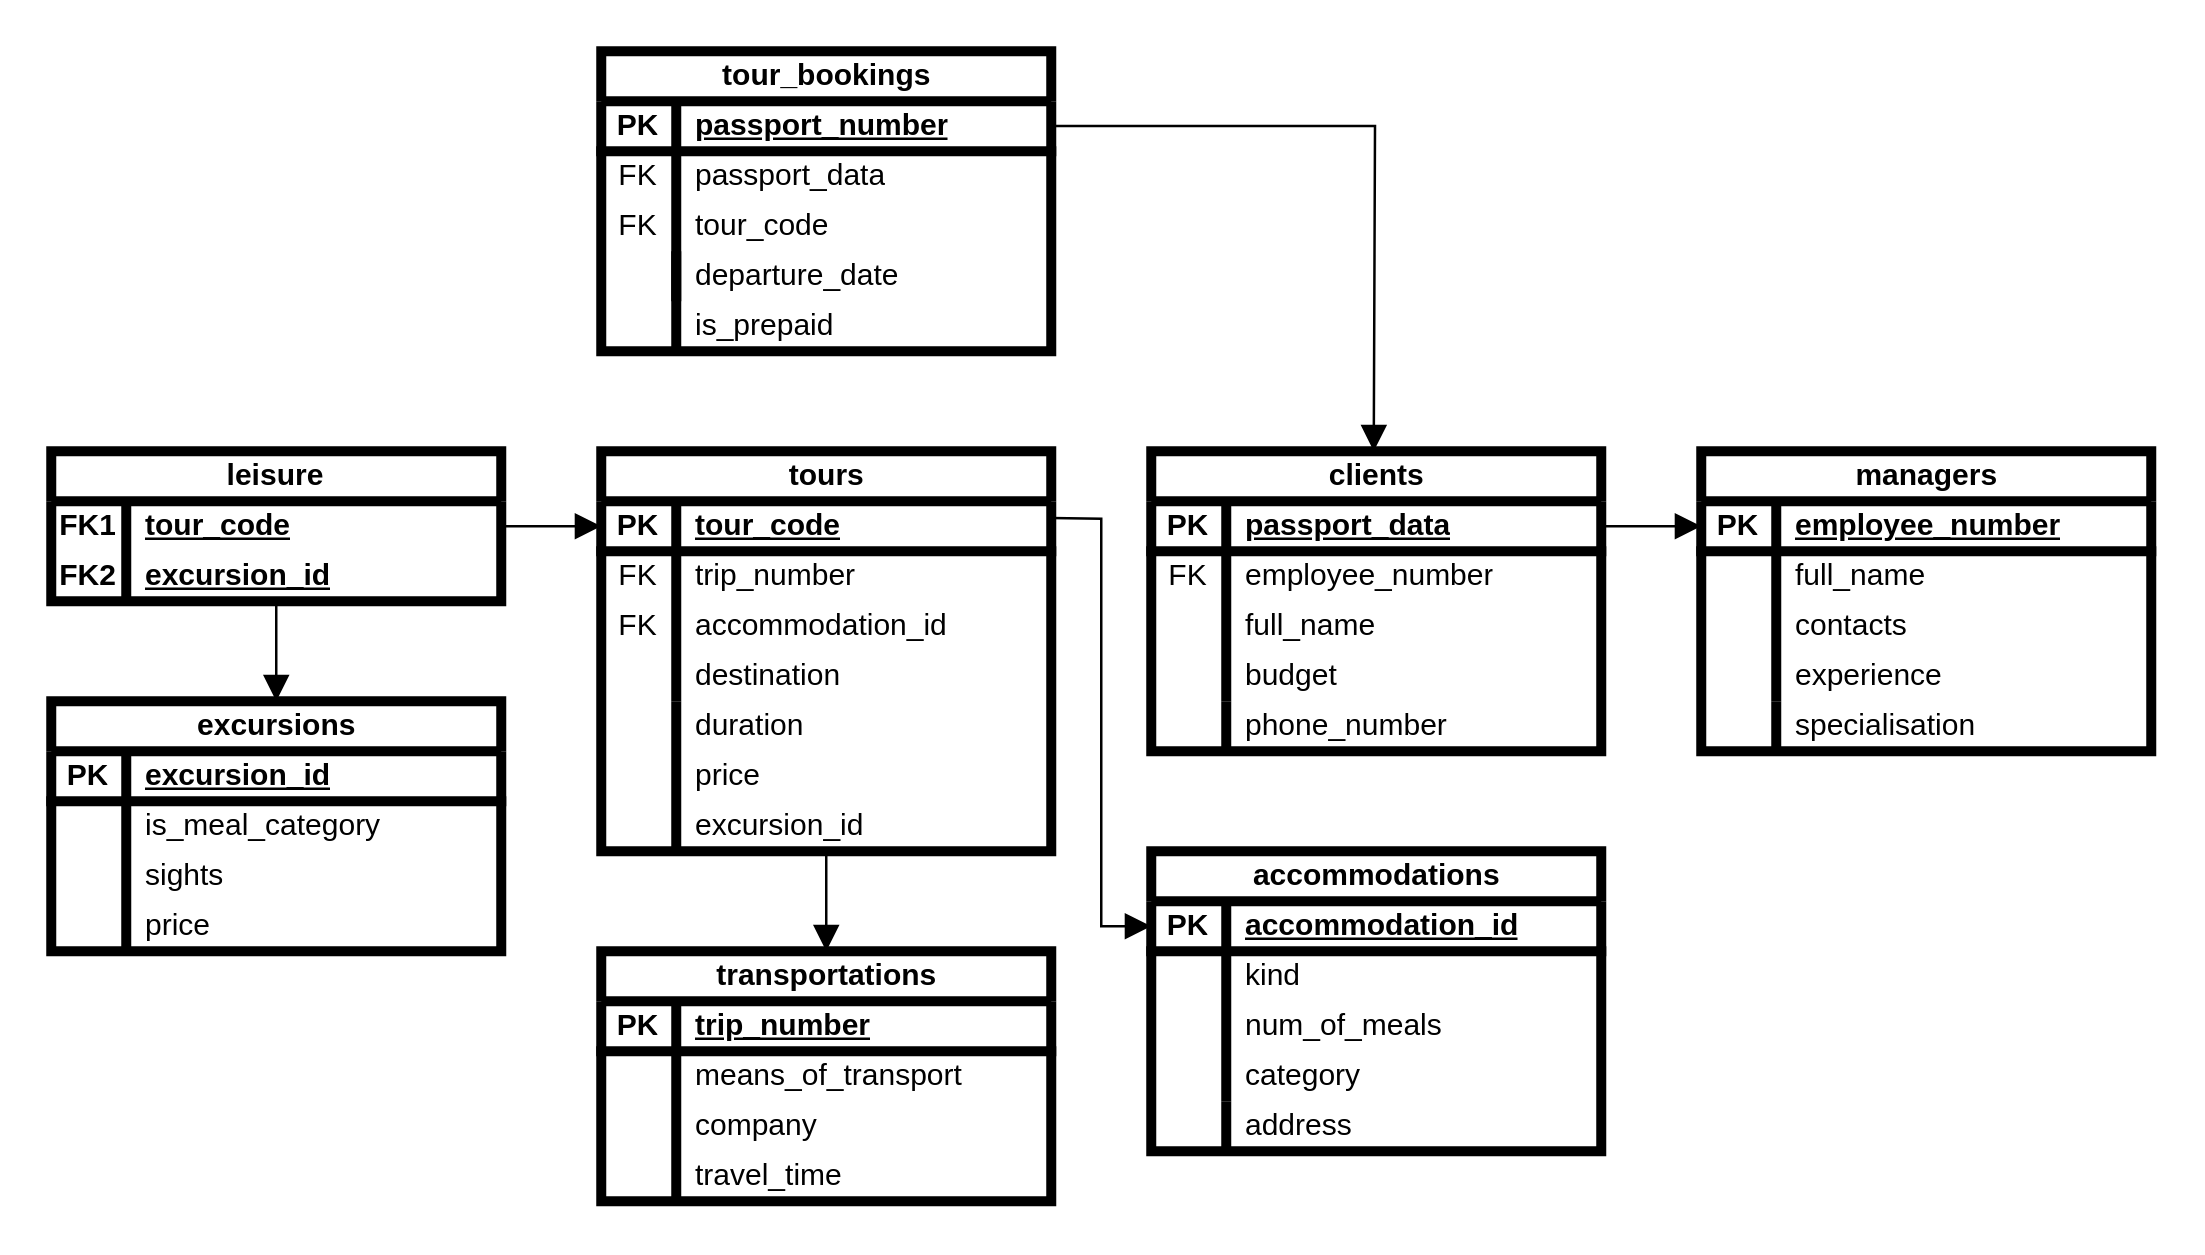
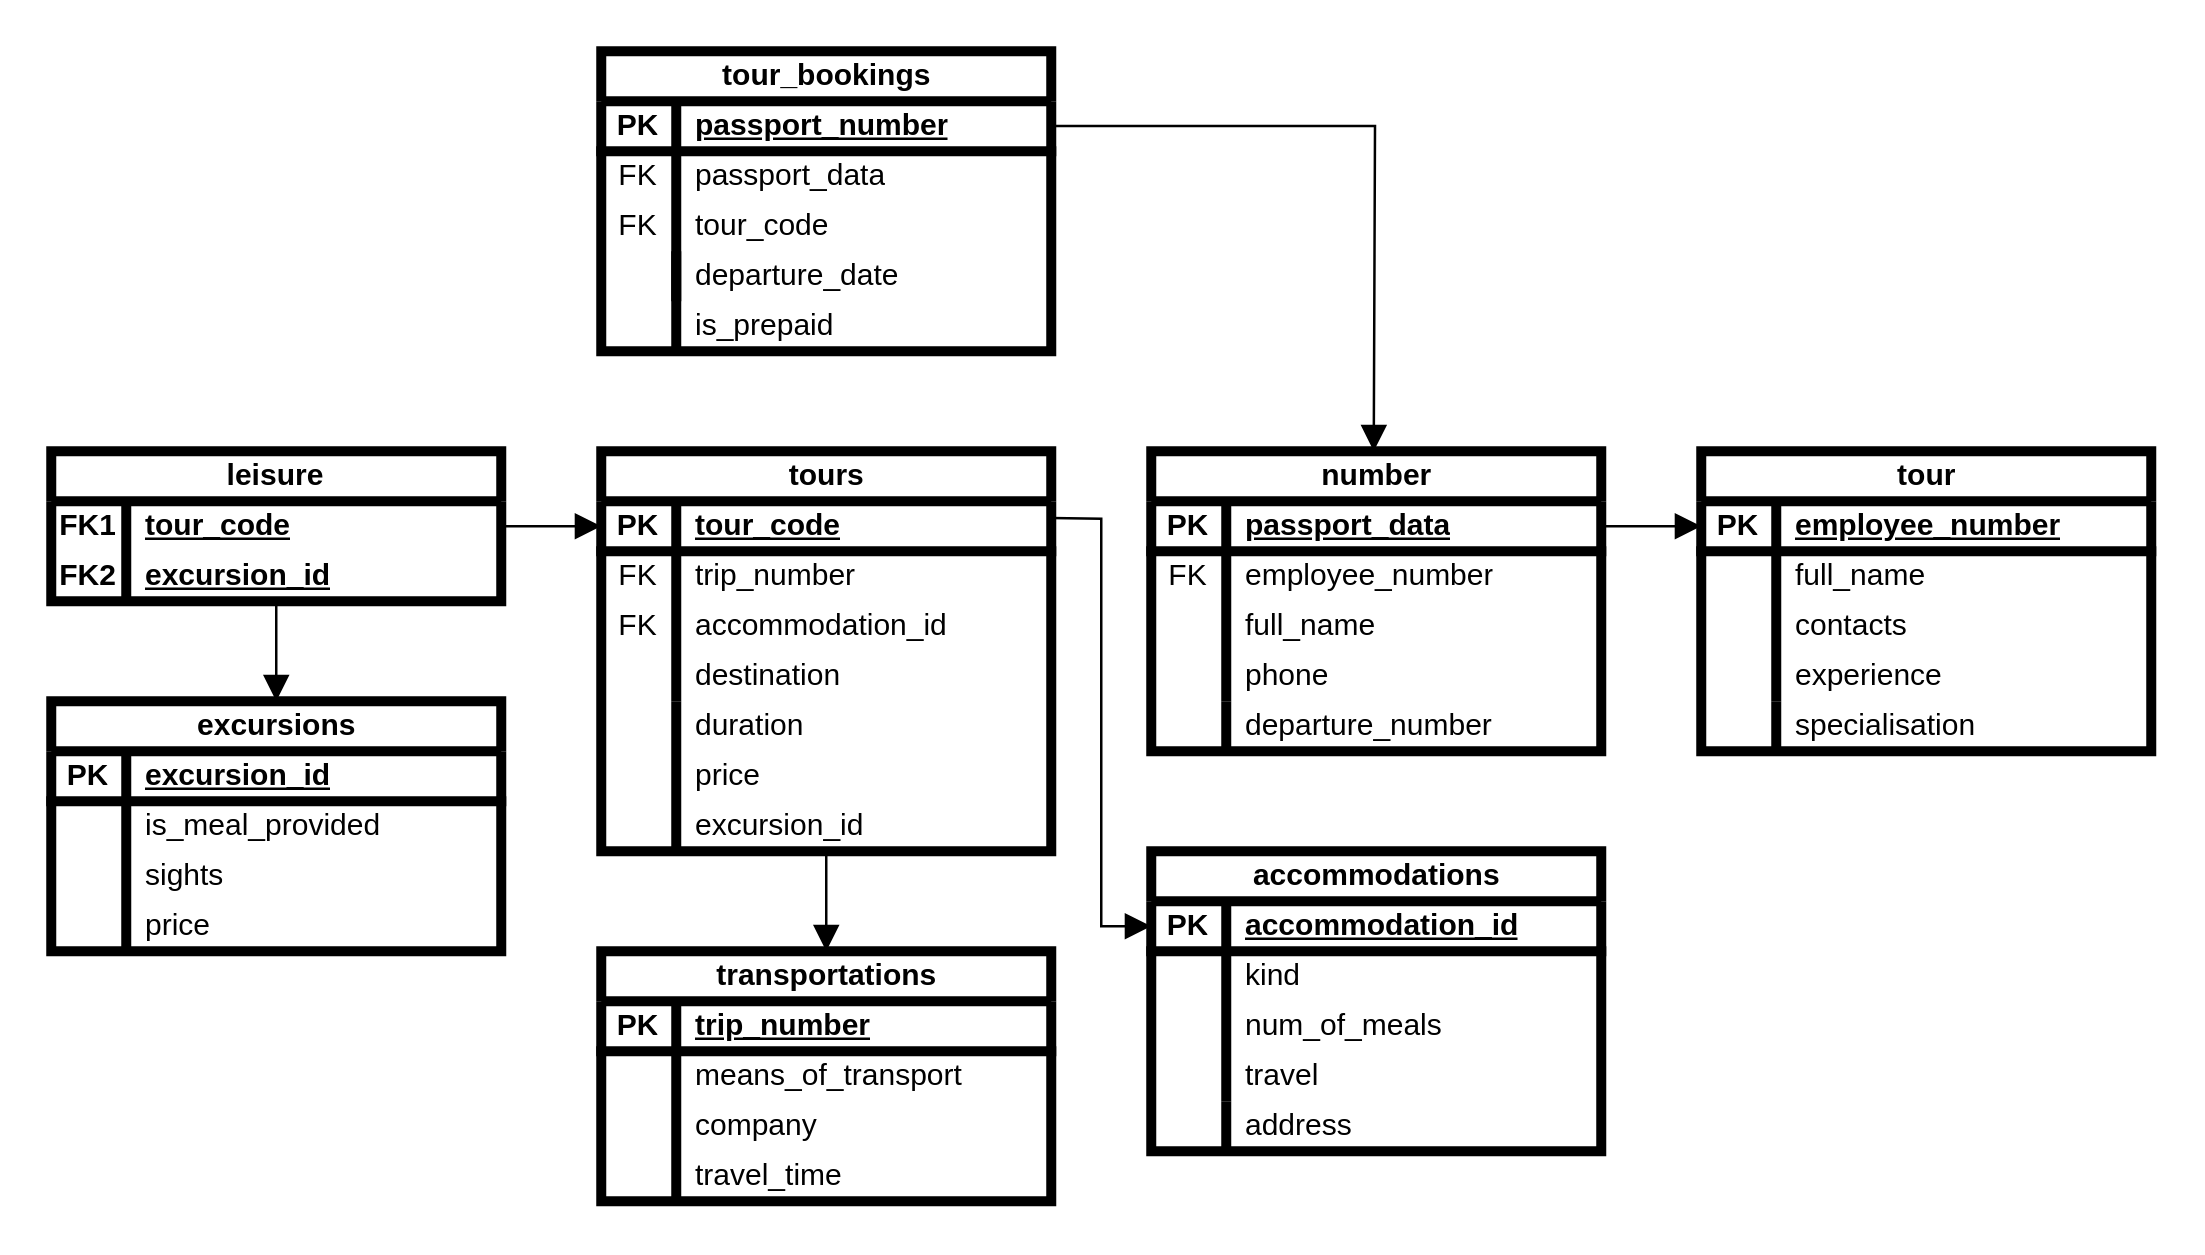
(1378, 476) -> (1378, 476)
(1928, 476) -> (1928, 476)
(1297, 676) -> (1288, 676)
(1347, 726) -> (1381, 726)
(273, 826) -> (269, 826)
(1313, 1076) -> (1293, 1076)
